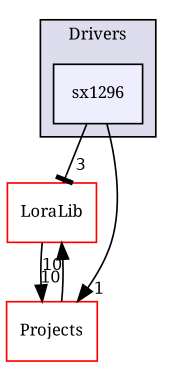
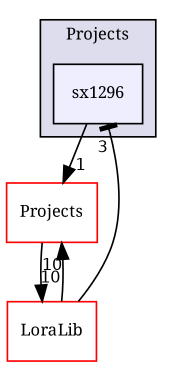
(98, 35) -> (98, 35)
(77, 150) -> (117, 221)
